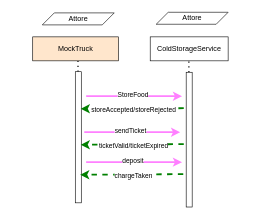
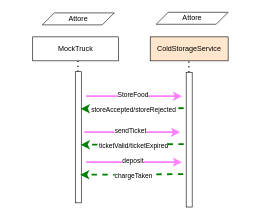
(76, 49) -> (76, 49)
(189, 49) -> (189, 49)
